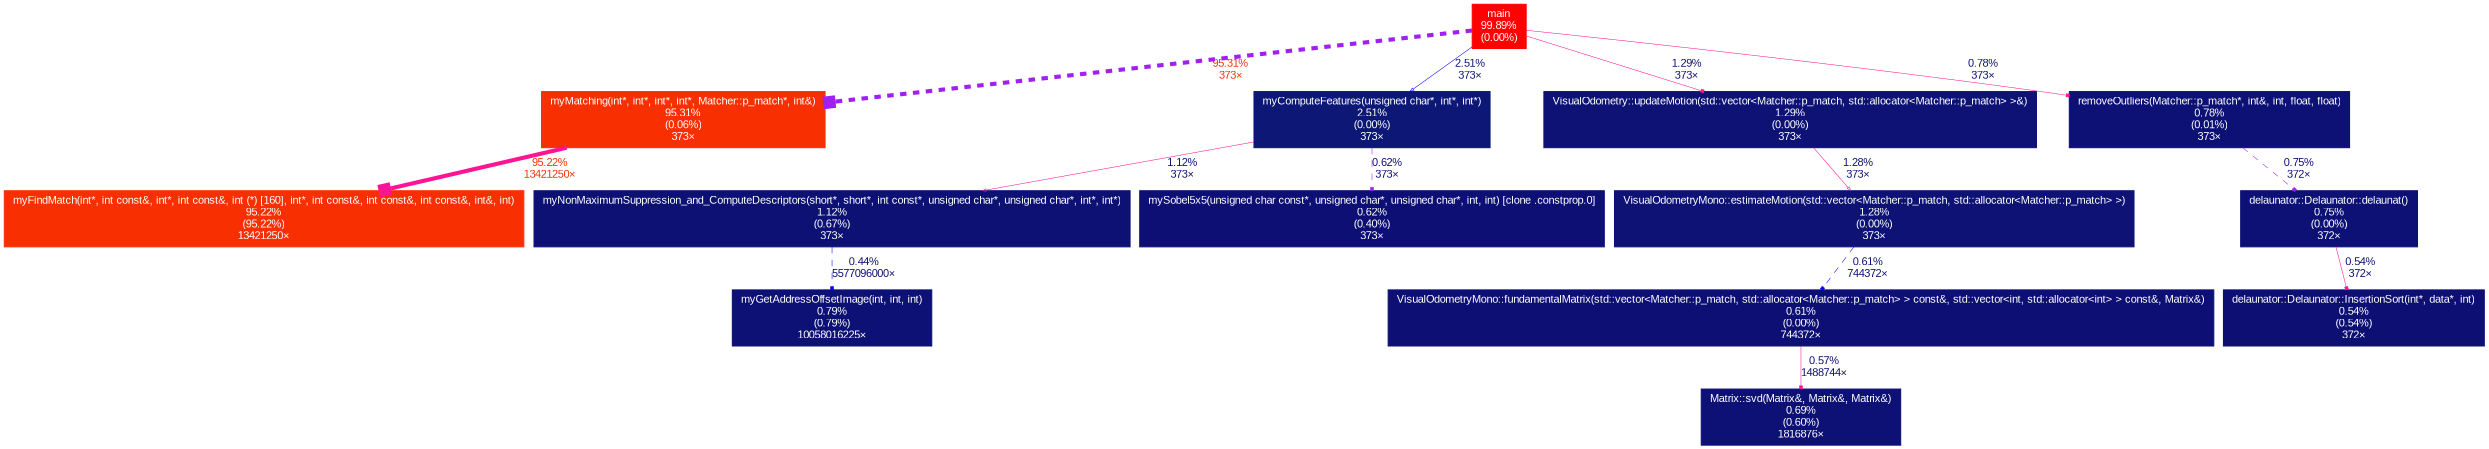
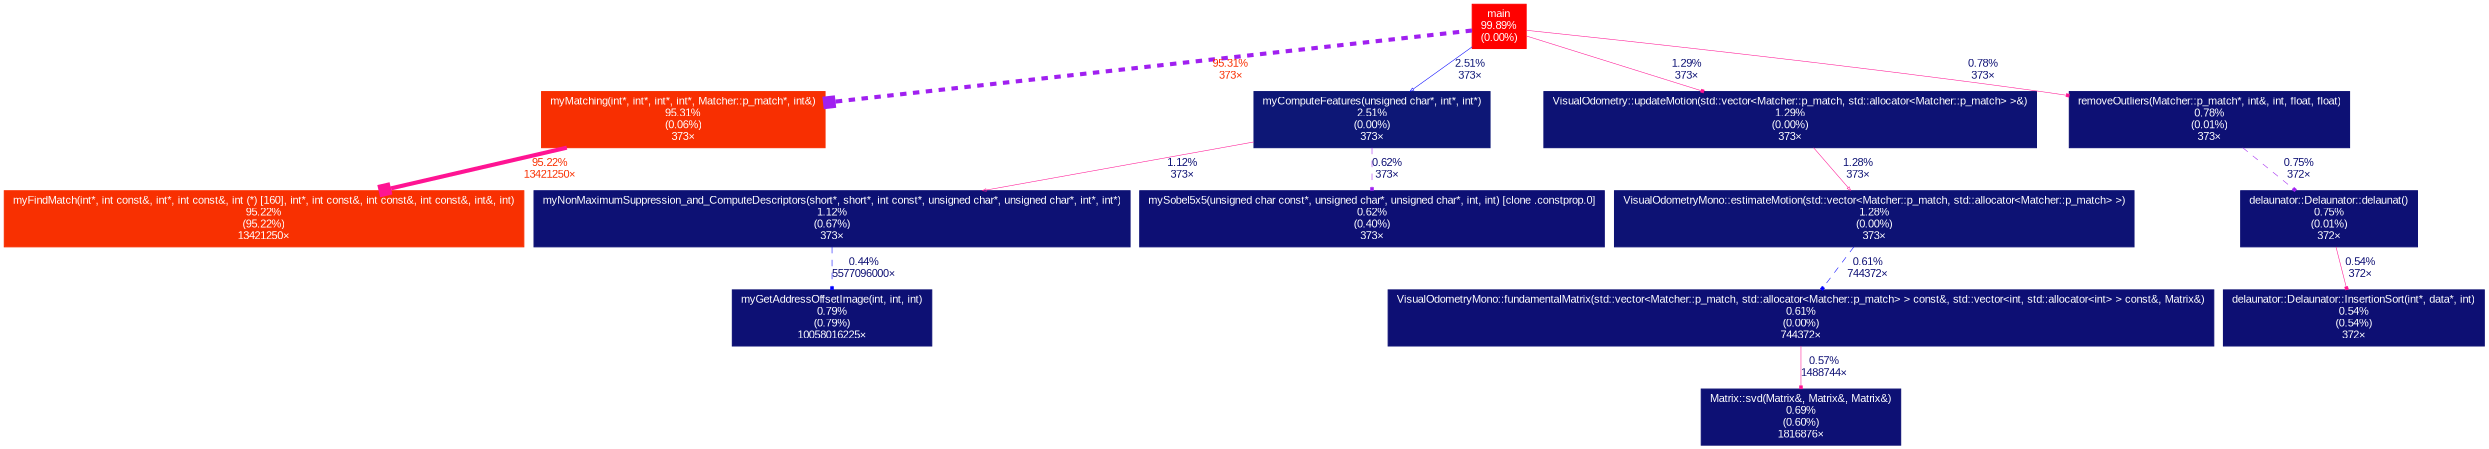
(2329, 219) -> (2329, 219)
